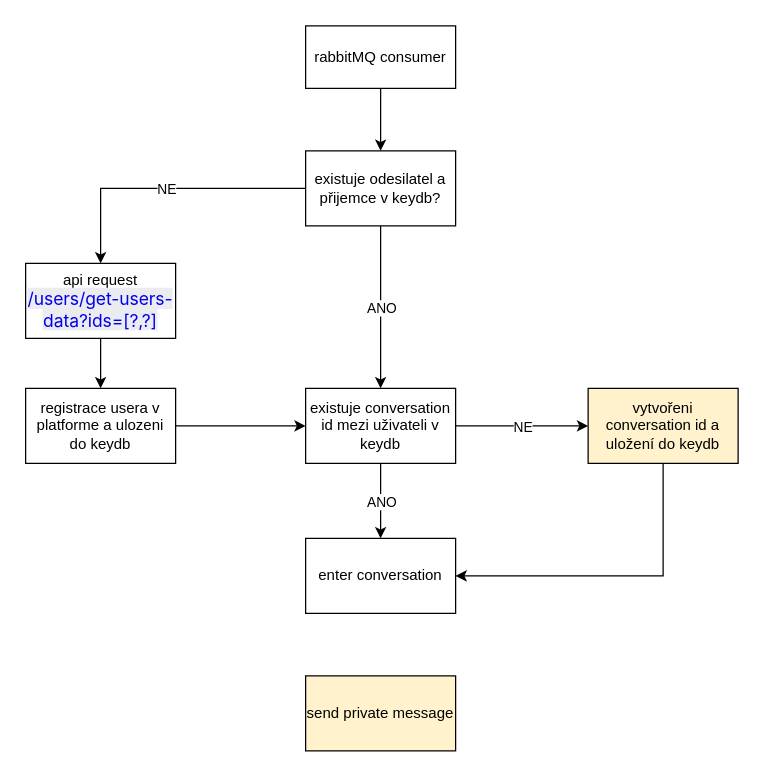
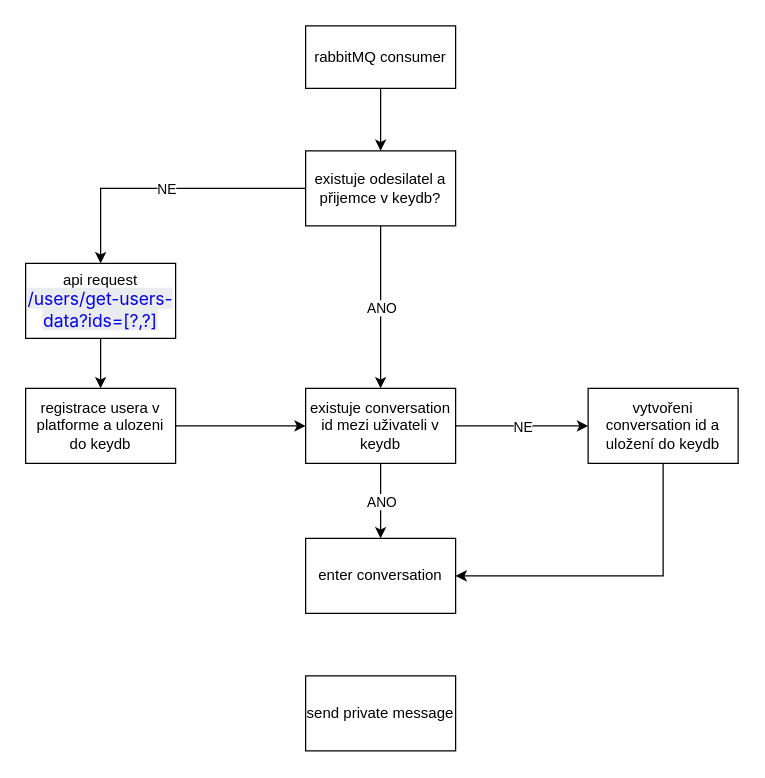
(663, 426) -> (663, 426)
(381, 713) -> (381, 713)
